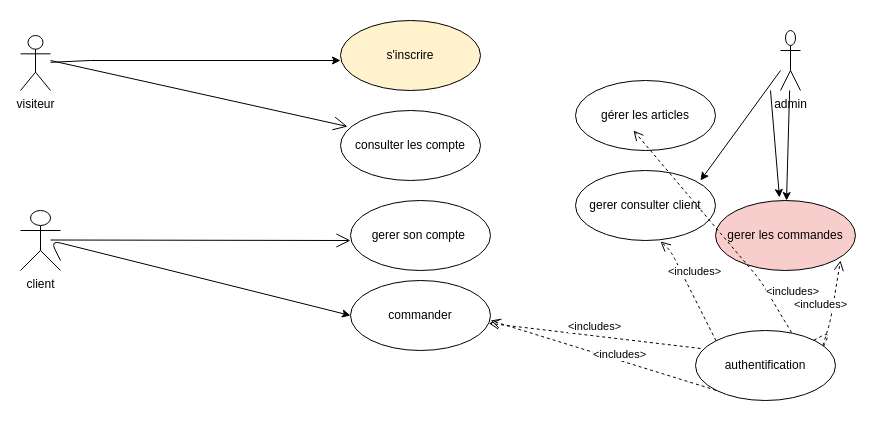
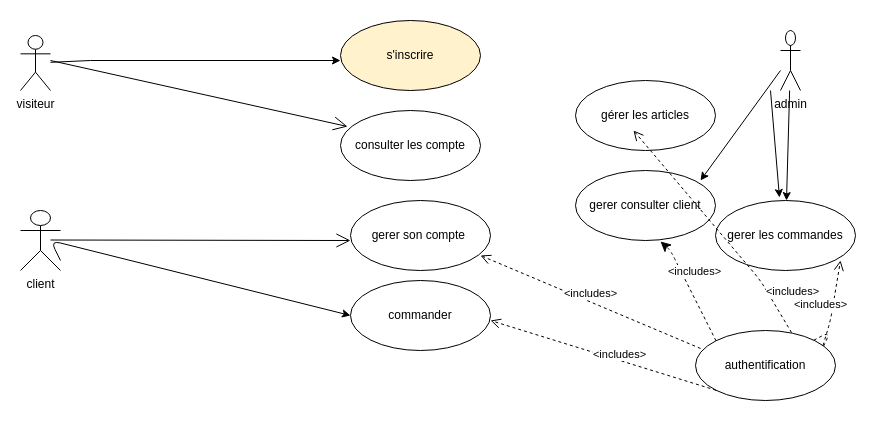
(786, 236) -> (786, 236)
(665, 246) -> (667, 248)
(606, 337) -> (592, 302)
